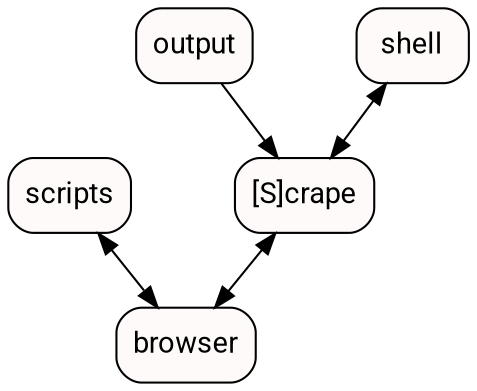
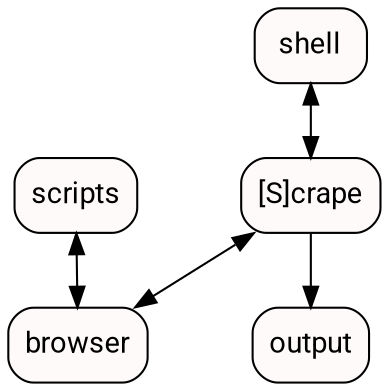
(243, 112) -> (311, 260)
